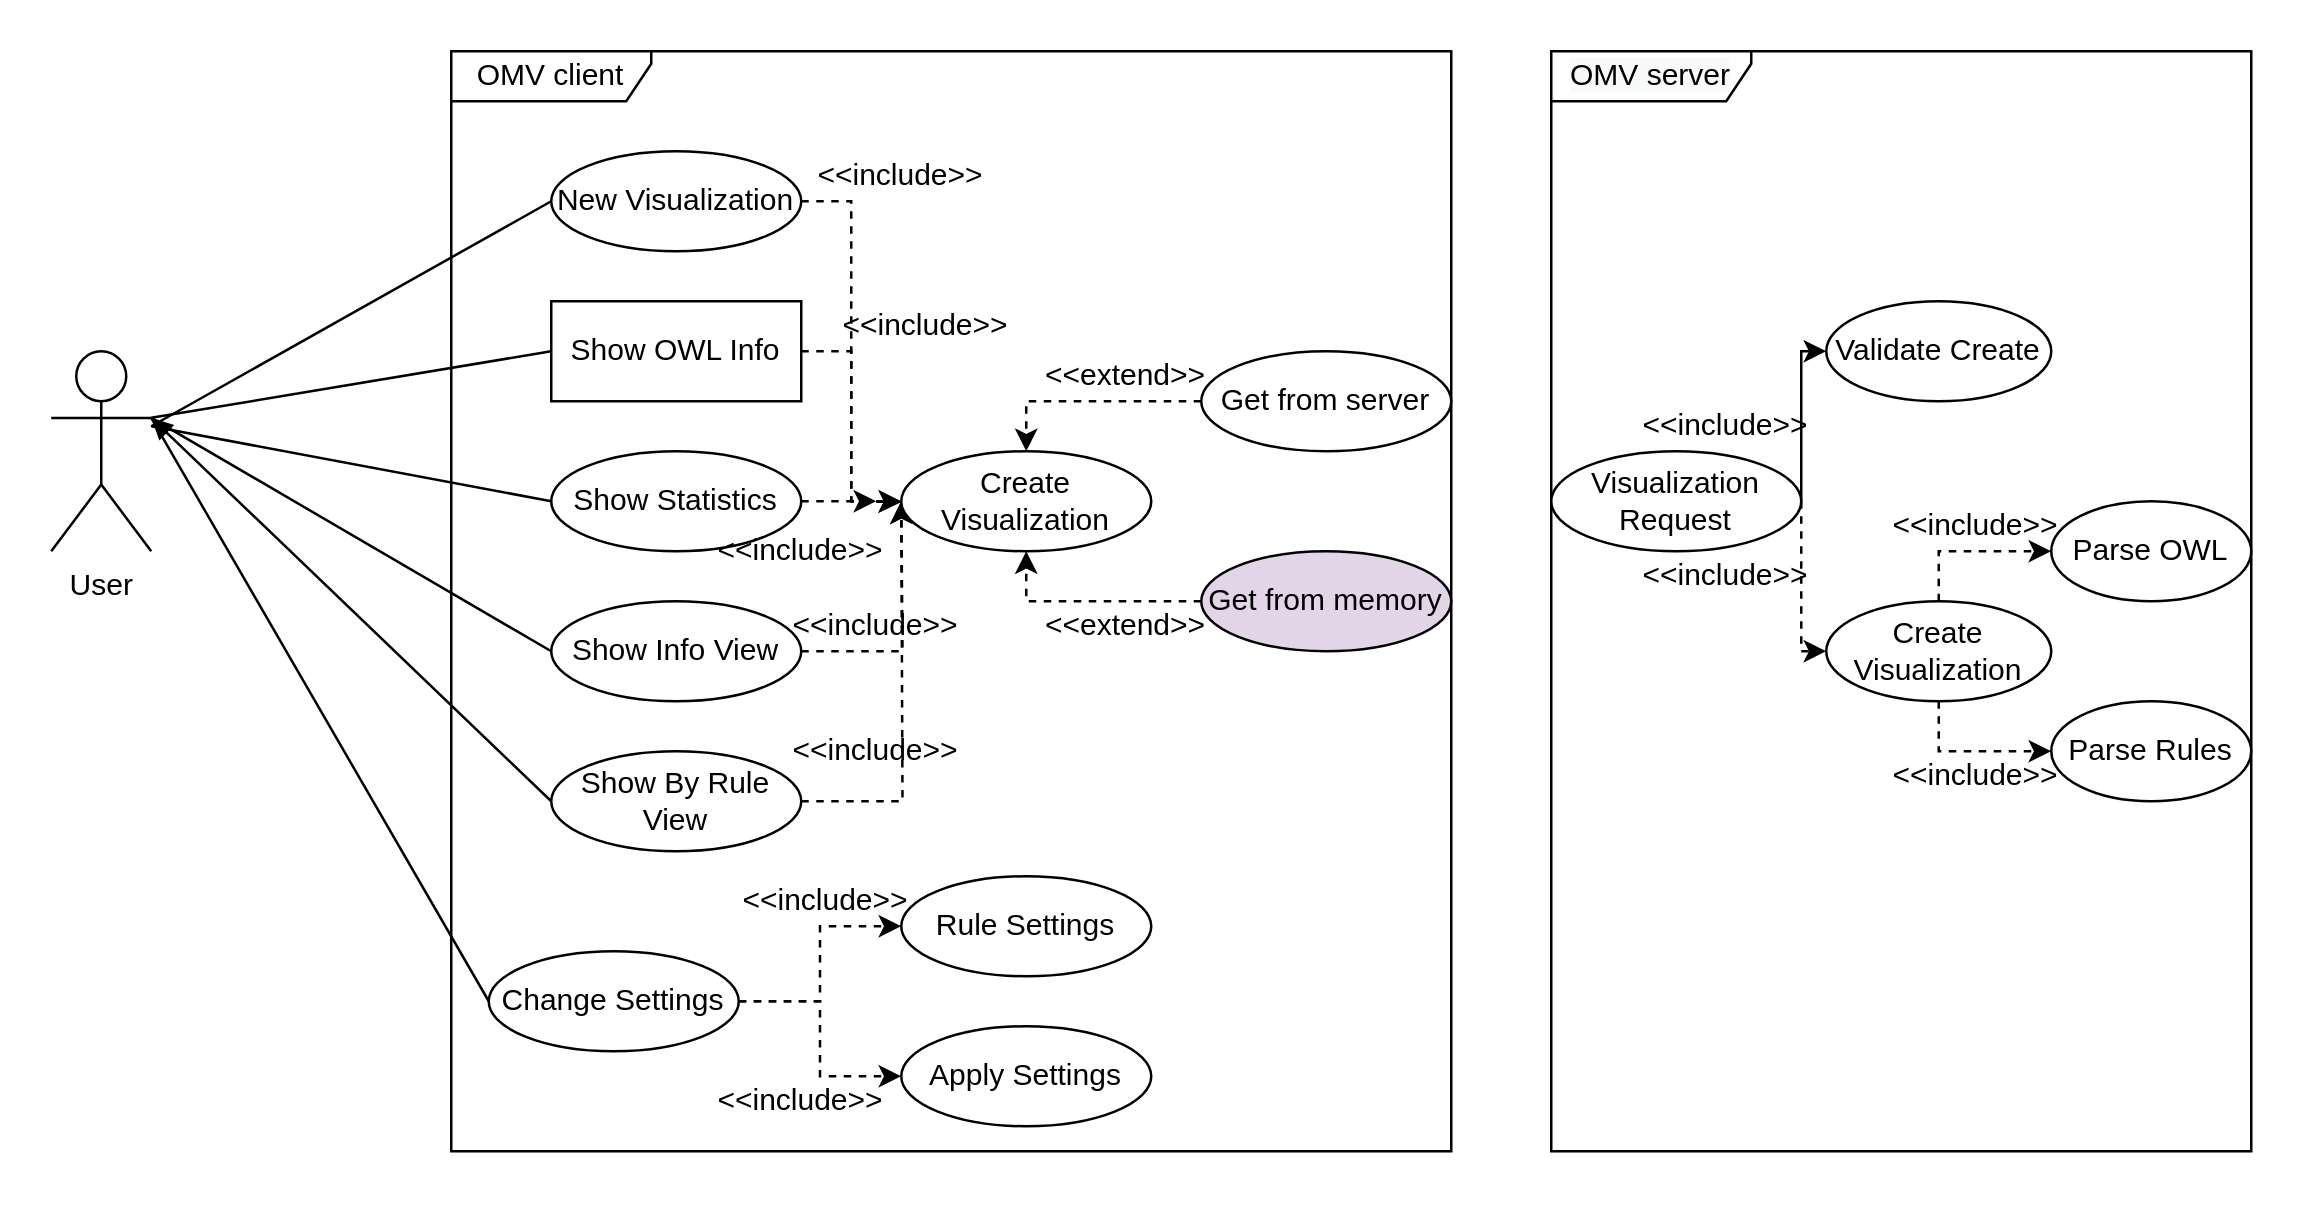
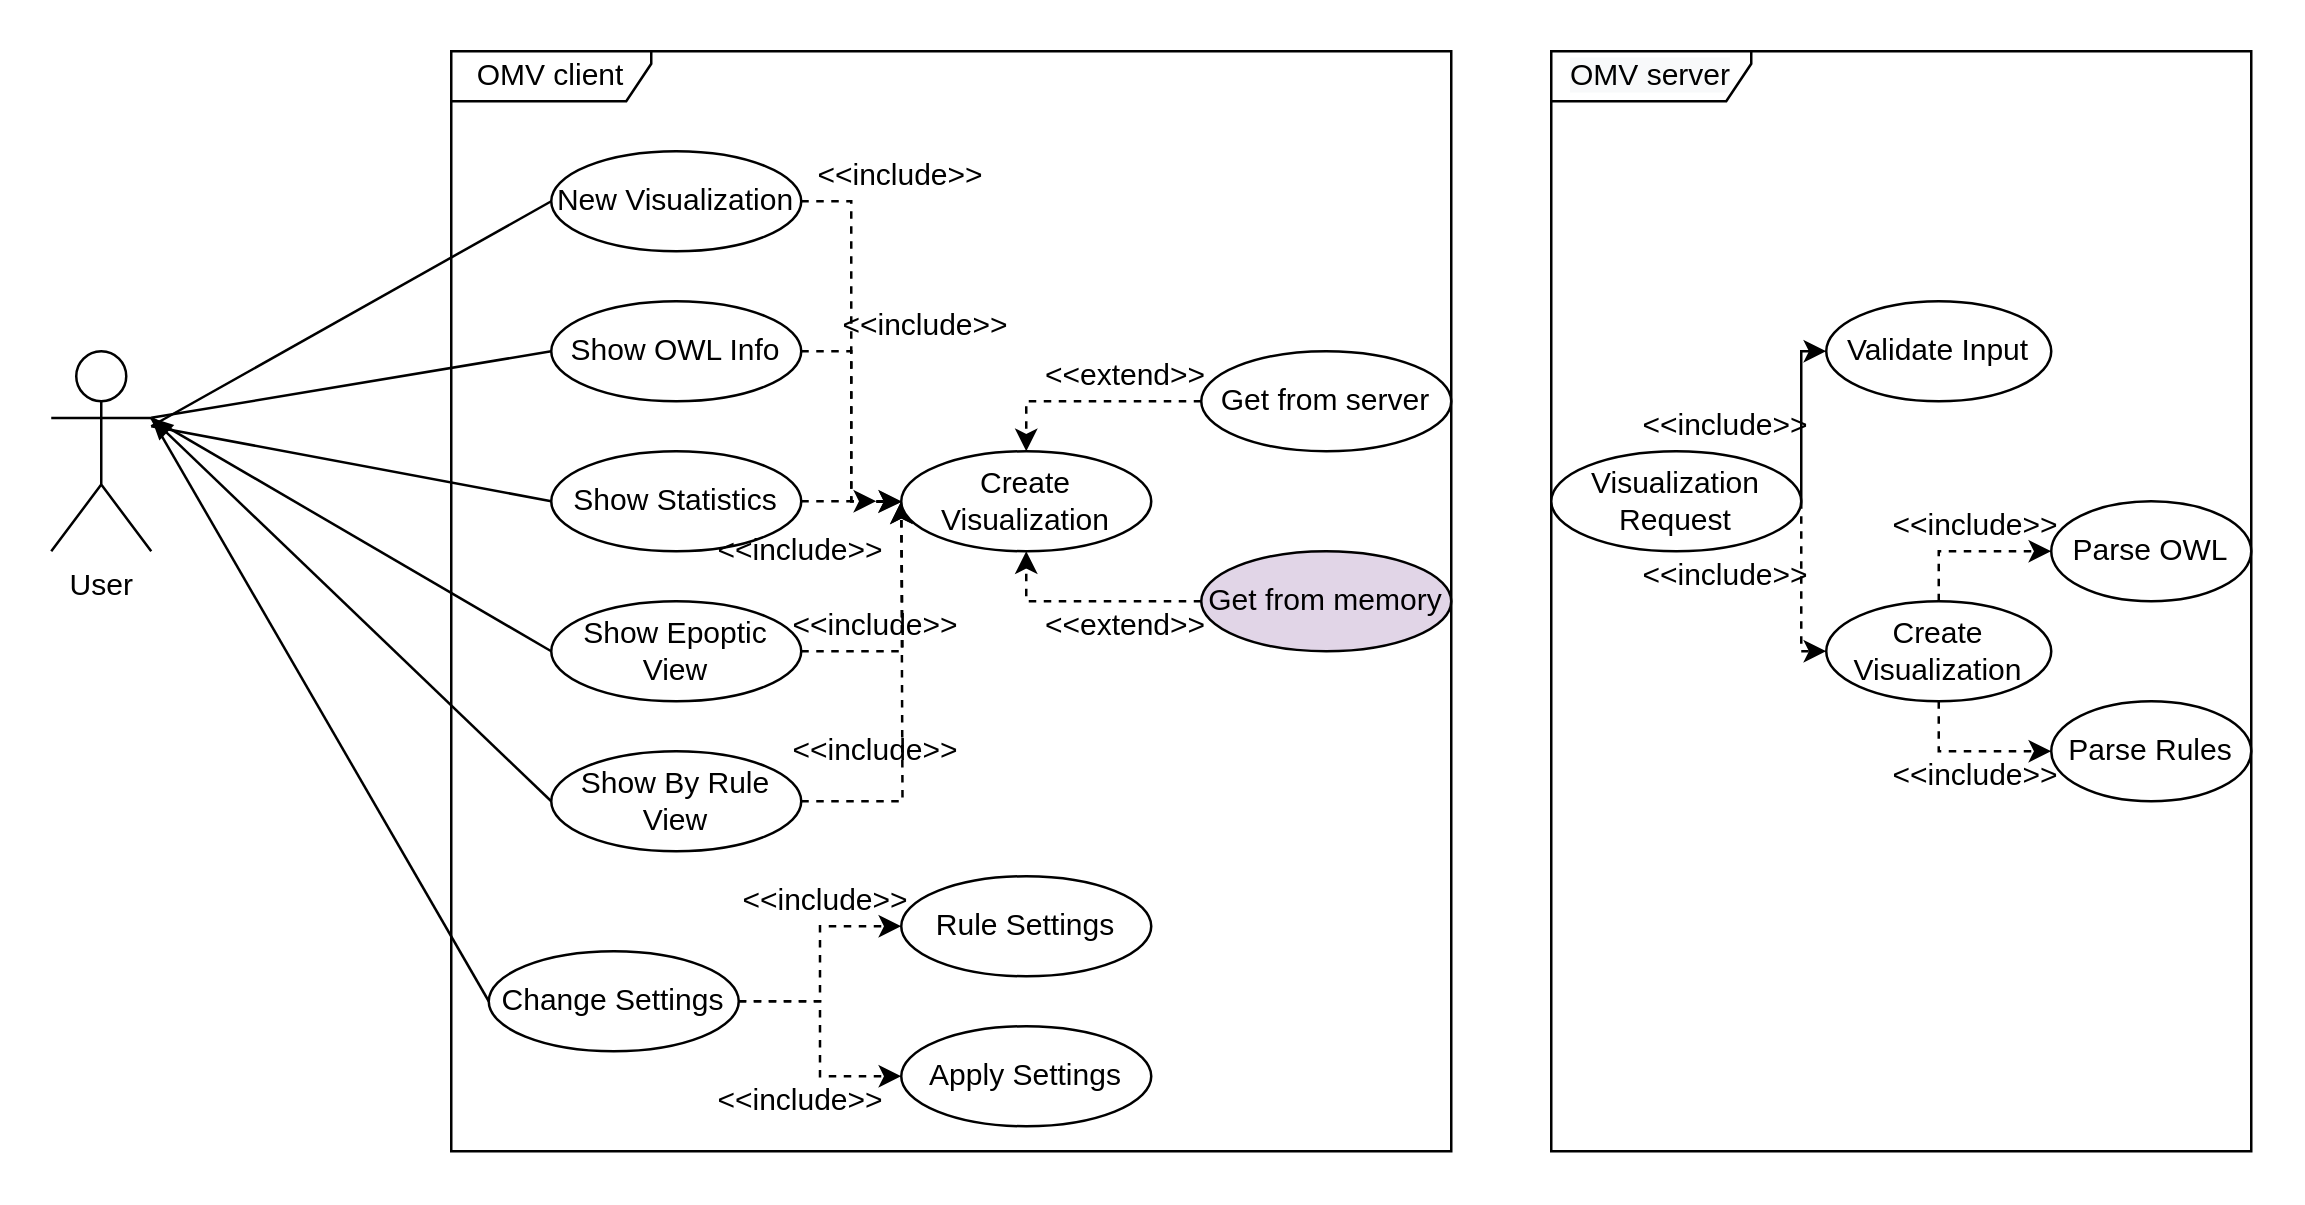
(676, 351) -> (676, 351)
(1939, 351) -> (1939, 351)
(676, 651) -> (676, 651)
